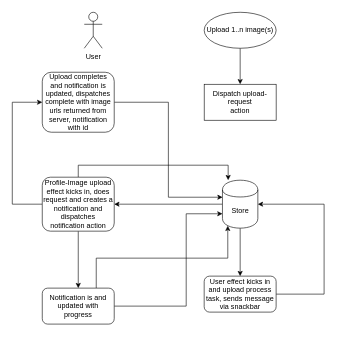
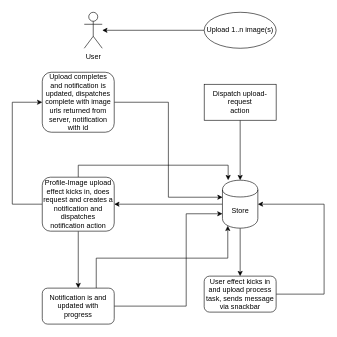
(240, 78) -> (107, 30)
none -> (240, 174)
